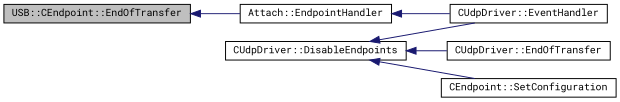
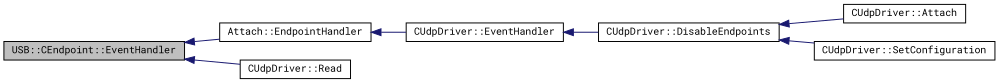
(97, 14) -> (94, 51)
(427, 31) -> (586, 32)
(529, 51) -> (905, 14)
none -> (295, 69)
(529, 88) -> (905, 51)
